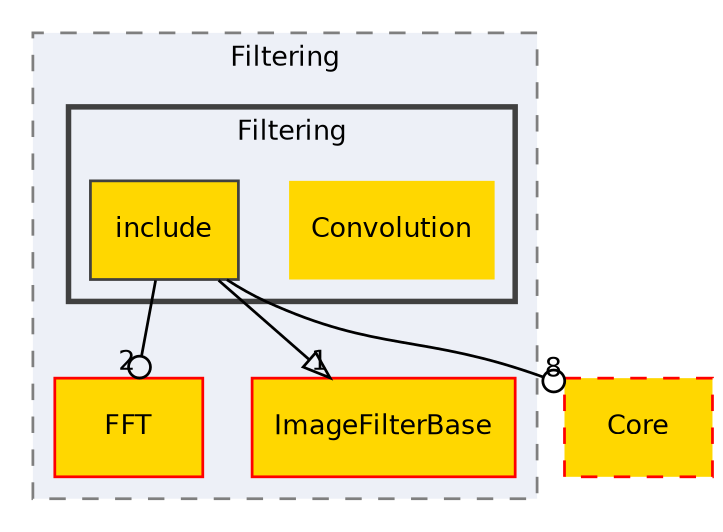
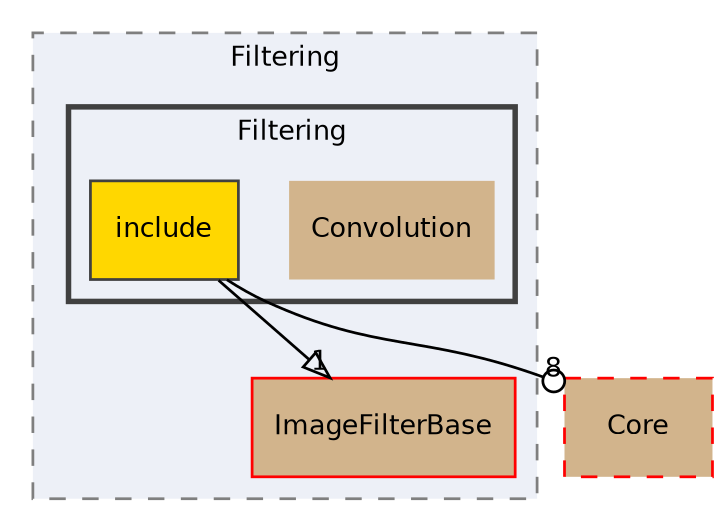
(392, 230) -> (392, 230)
(129, 427) -> none
(384, 427) -> (384, 427)
(638, 427) -> (638, 427)
